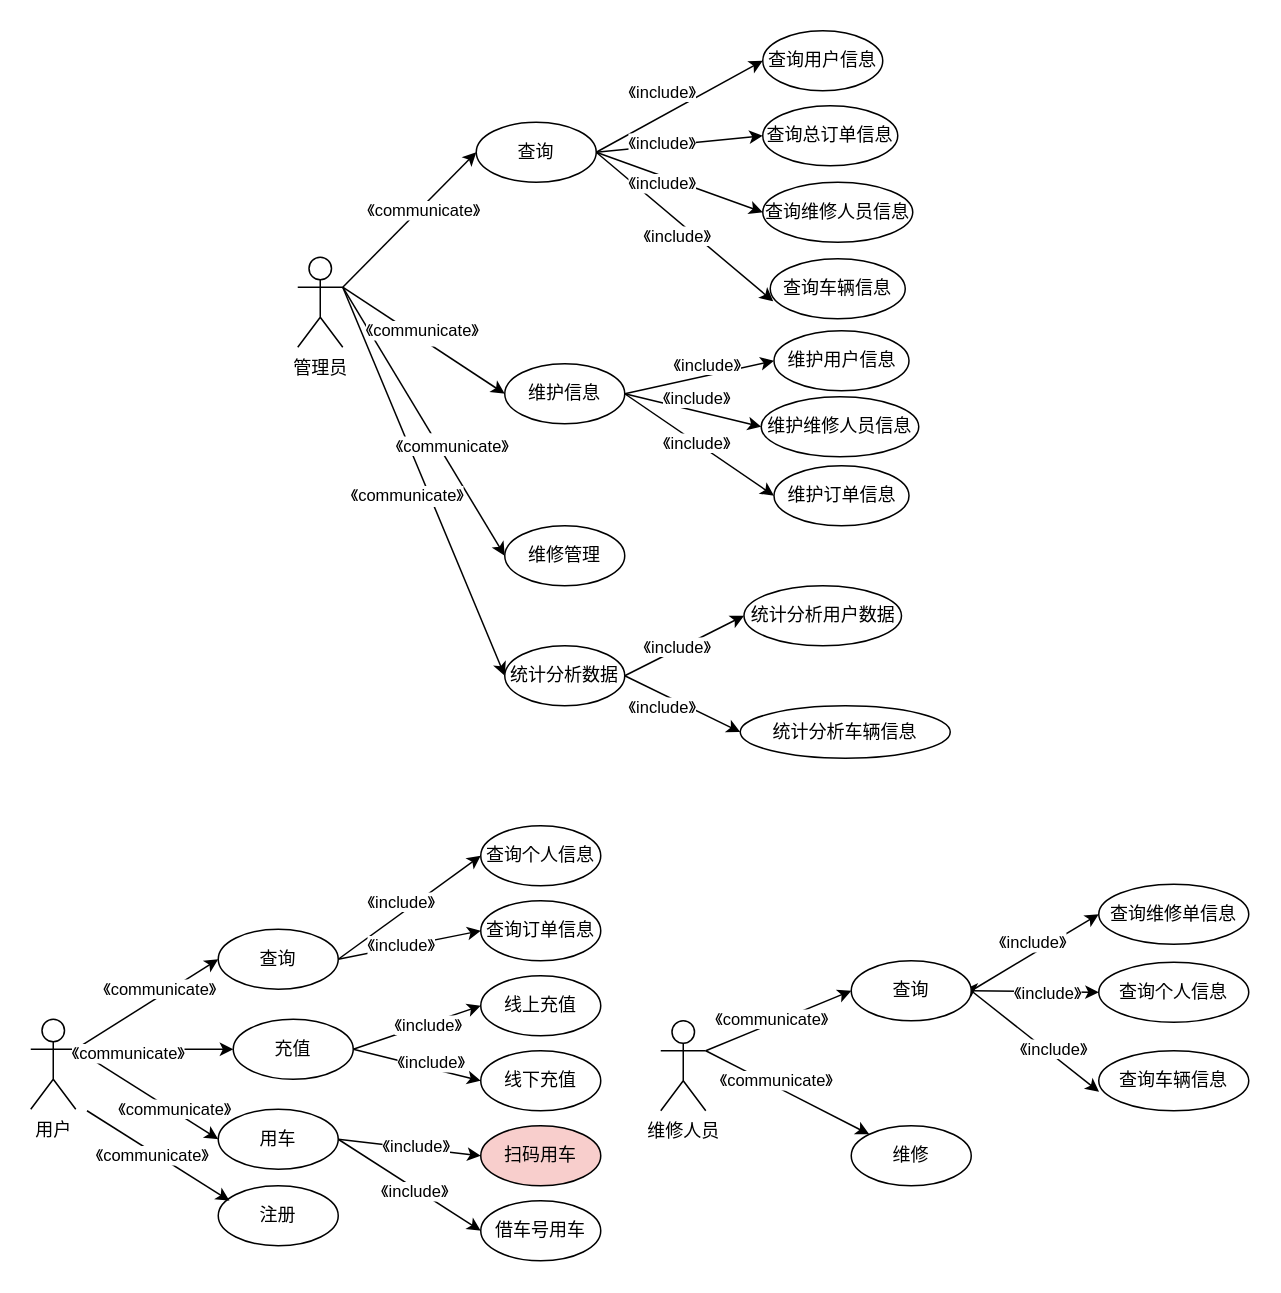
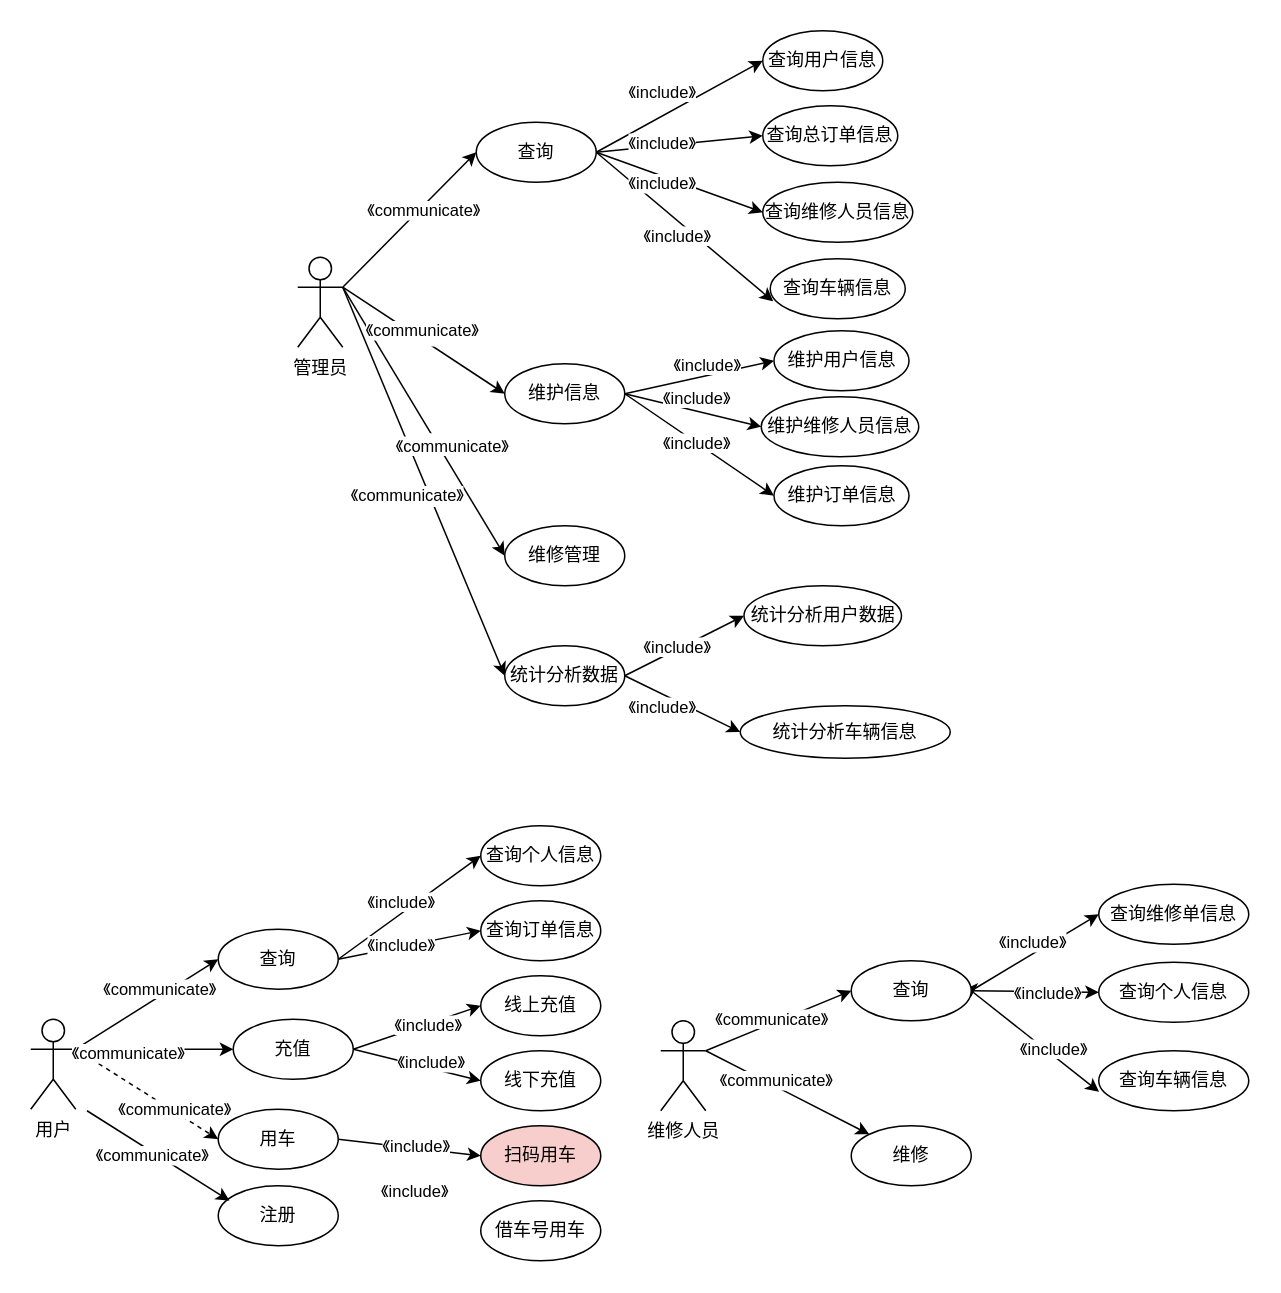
(126, 1081) -> (126, 1081)
(374, 1162) -> none
